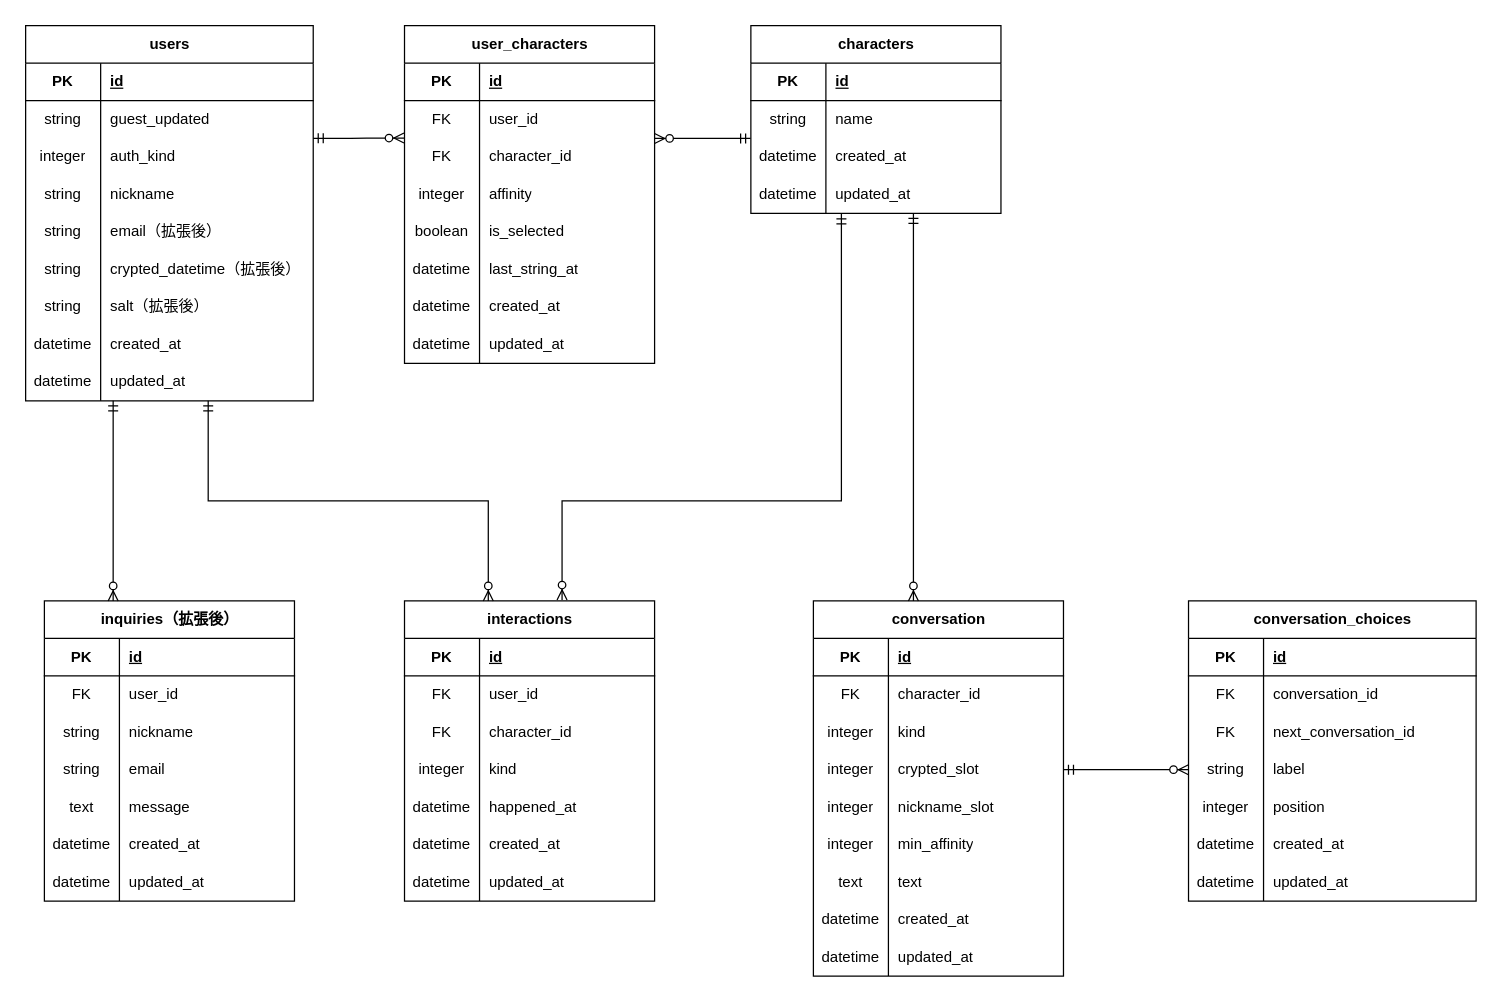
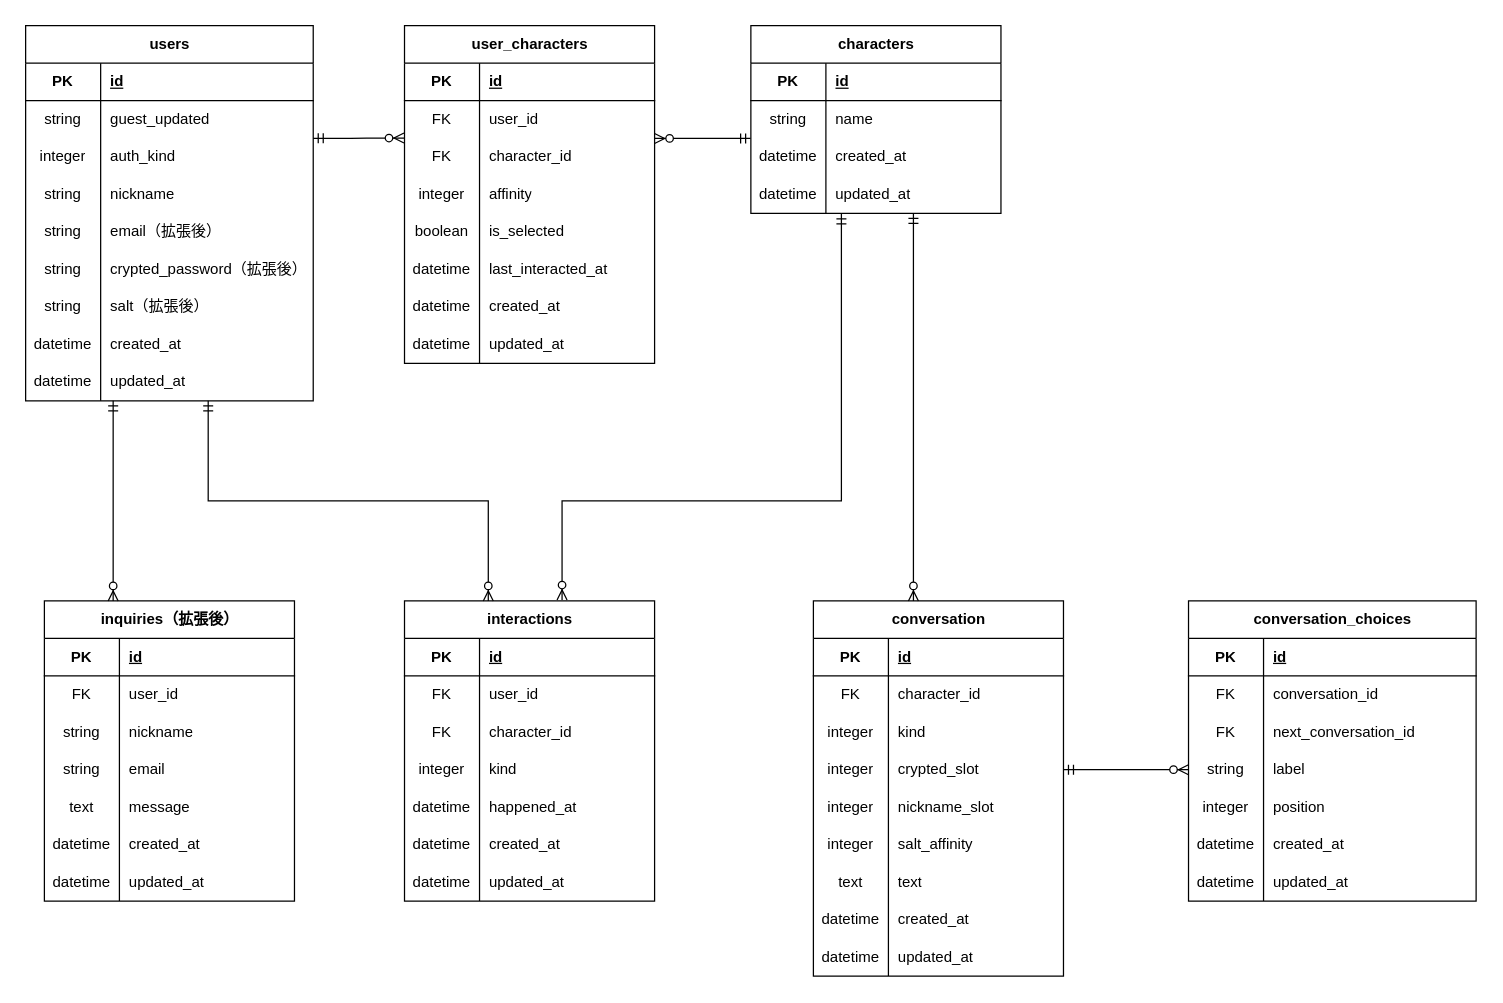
(212, 269) -> (212, 269)
(544, 269) -> (561, 269)
(943, 844) -> (947, 844)
